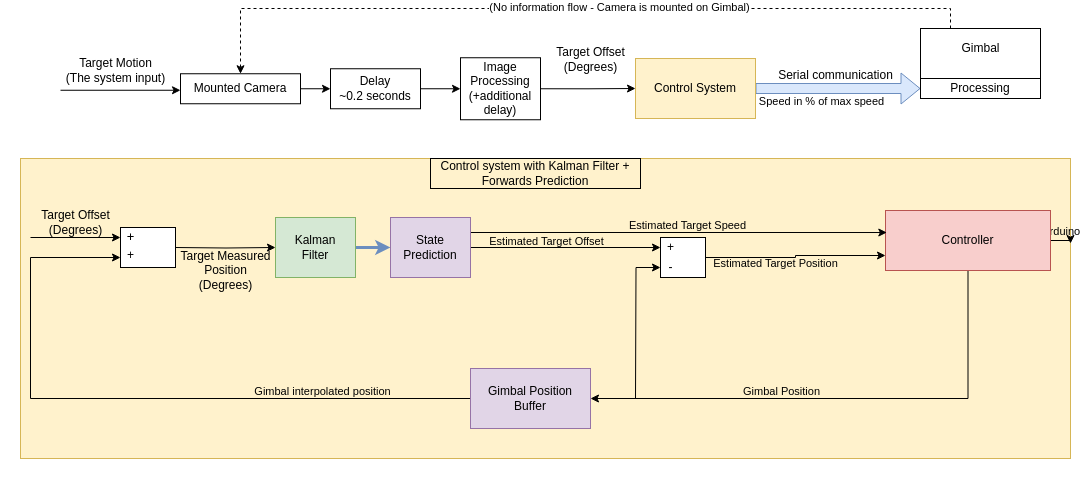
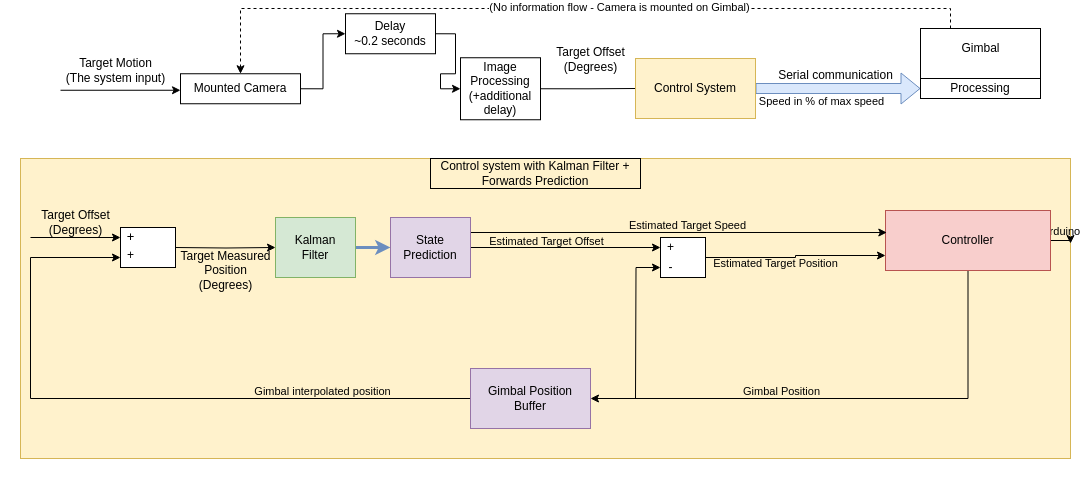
(376, 89) -> (391, 34)
(627, 89) -> (629, 89)
